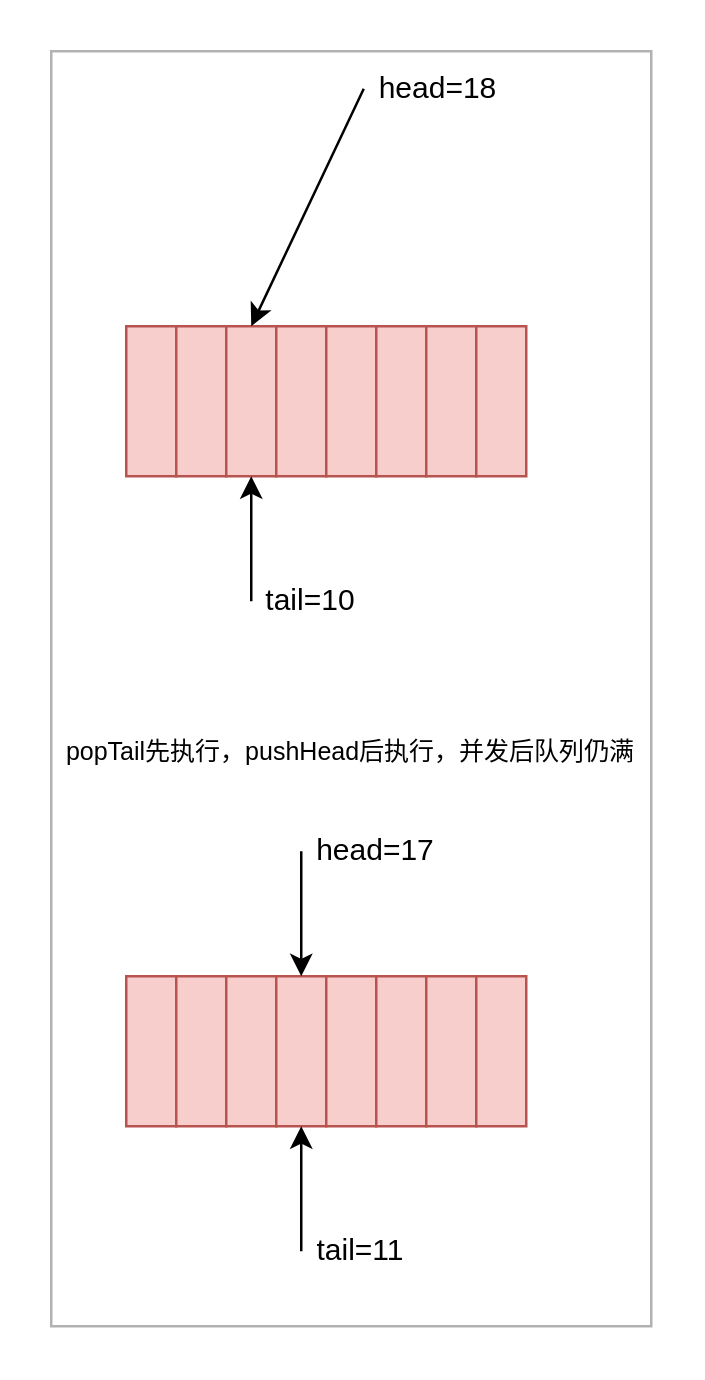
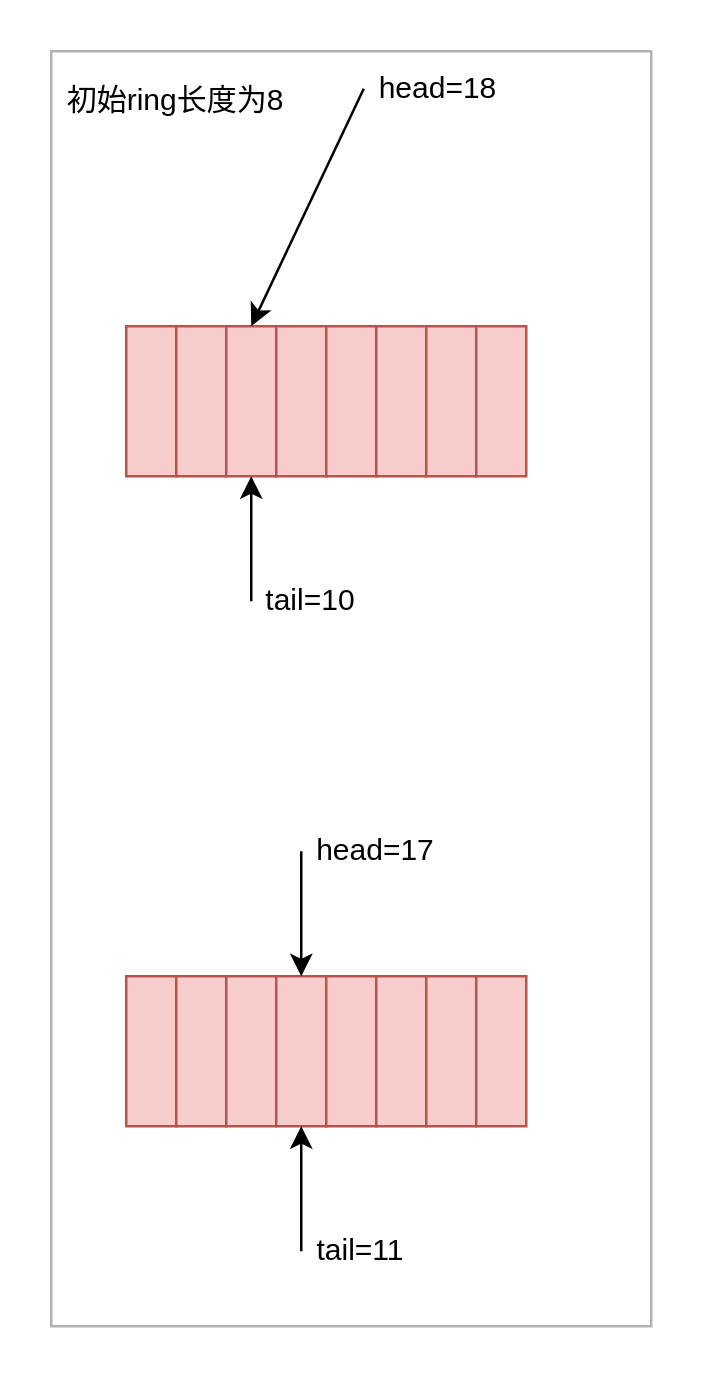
none -> (176, 101)
(351, 751) -> none
